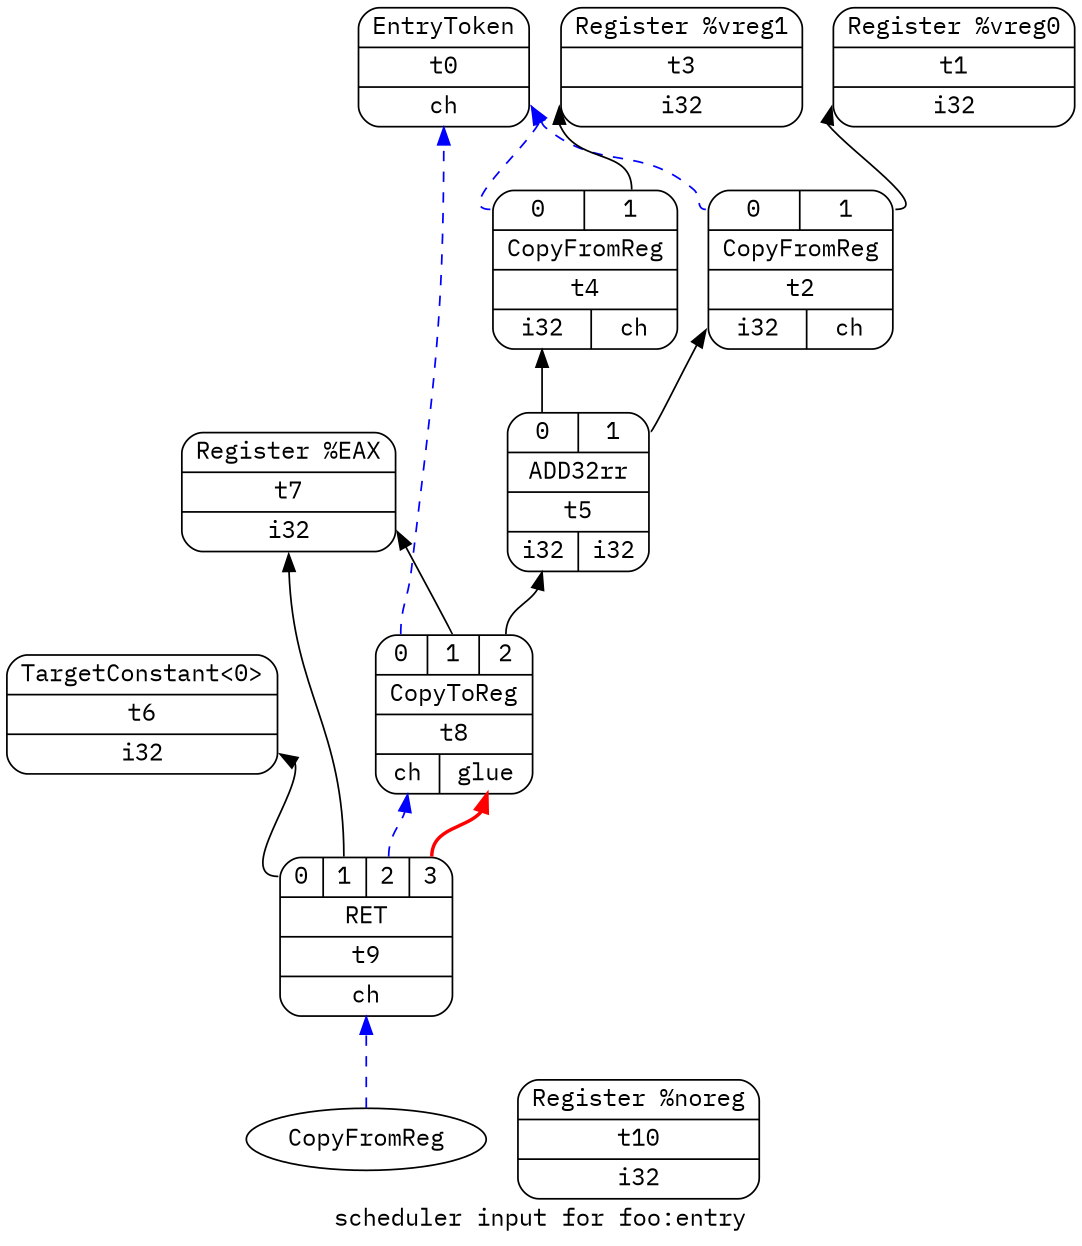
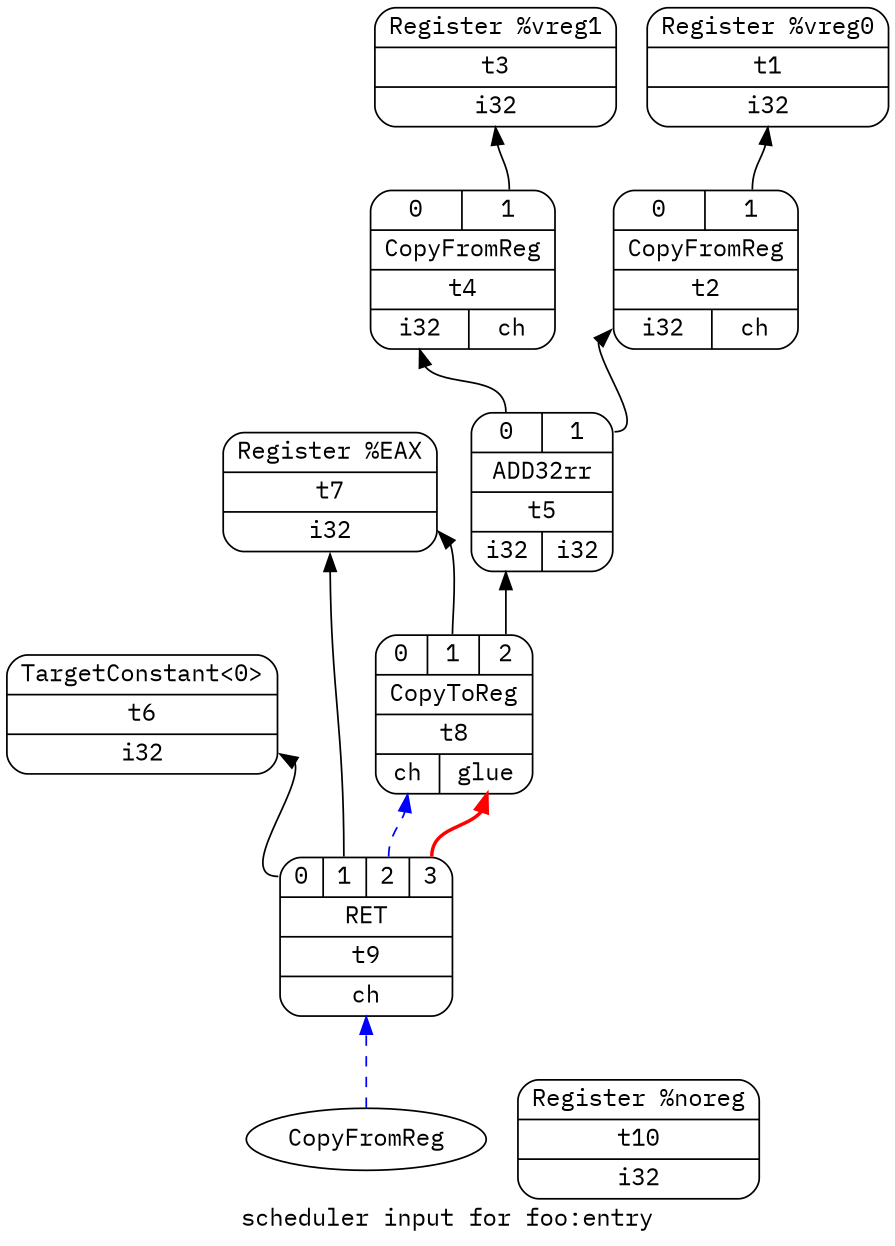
(444, 67) -> none
